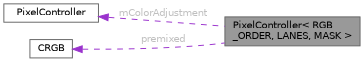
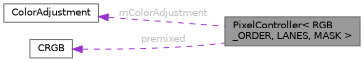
(51, 13) -> (51, 13)
